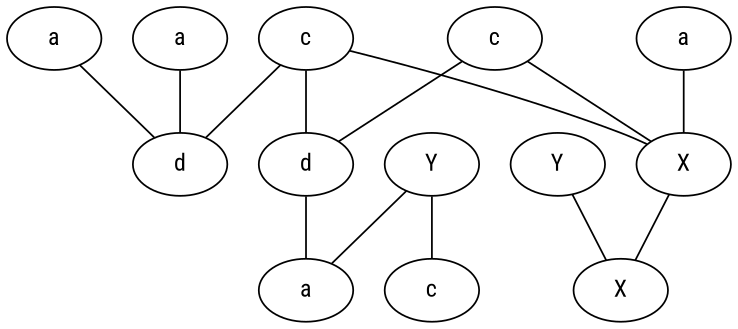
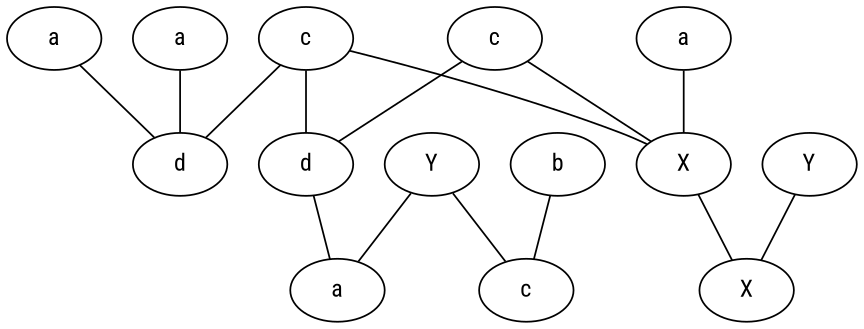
none -> (558, 164)
